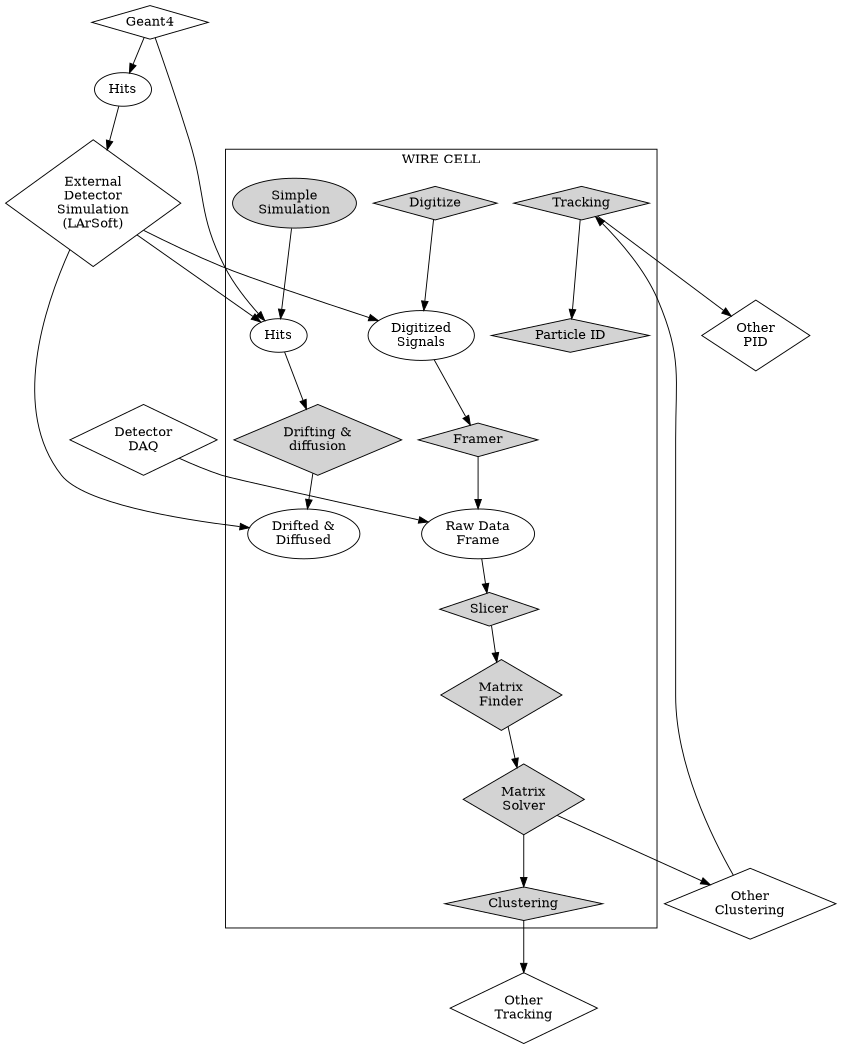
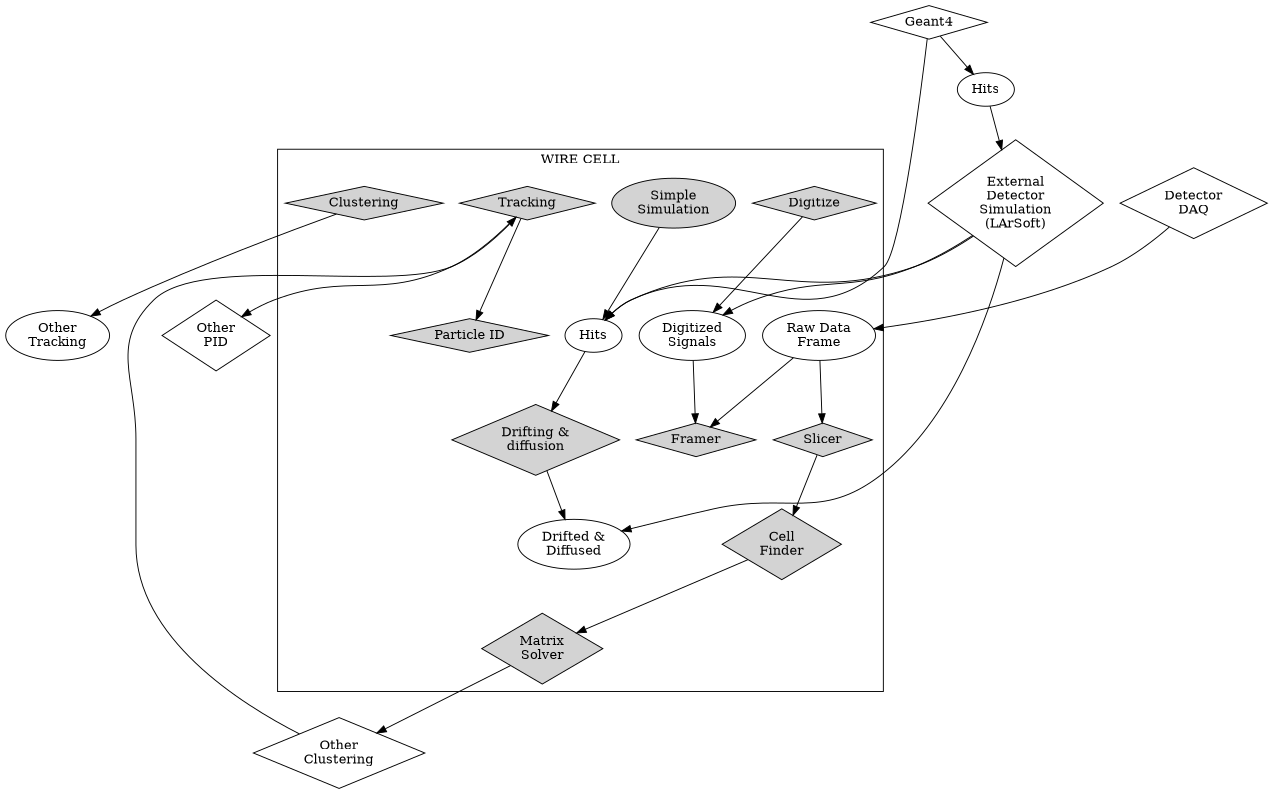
(478, 478) -> (755, 389)
(501, 695) -> (782, 544)
(524, 856) -> none
(524, 1008) -> (58, 335)
